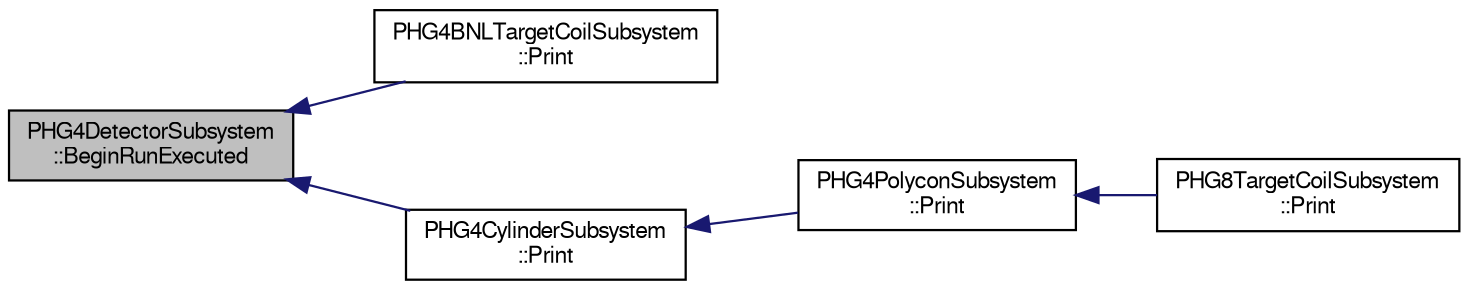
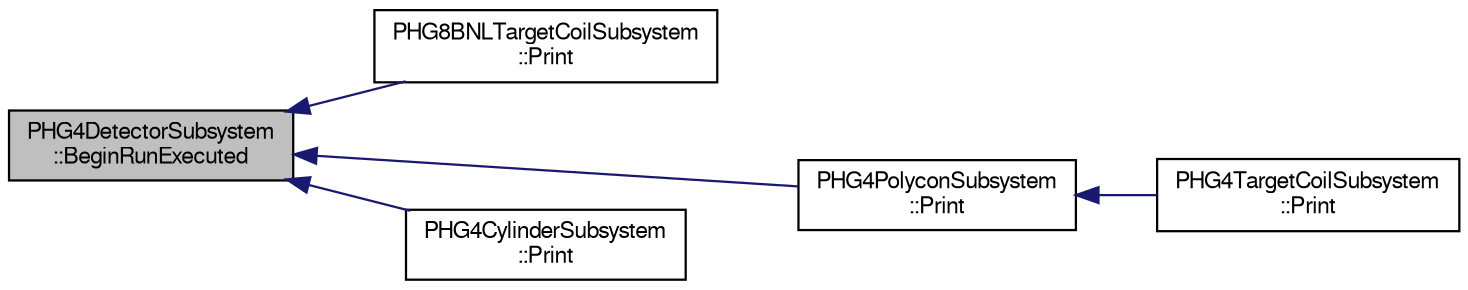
(546, 46) -> (546, 46)
(1308, 195) -> (1308, 195)
(754, 218) -> (558, 171)
